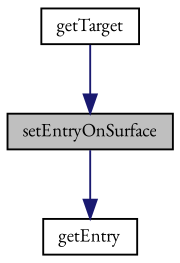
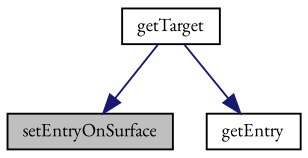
(90, 175) -> (206, 72)
